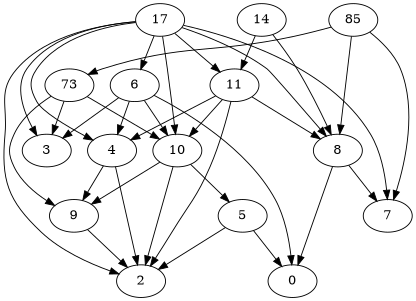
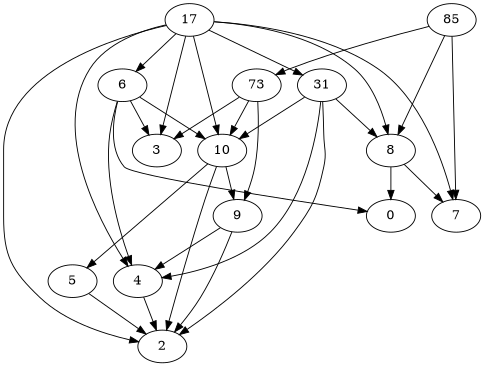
(262, 20) -> none
(234, 85) -> (322, 85)
(96, 179) -> (199, 242)
(265, 245) -> none
